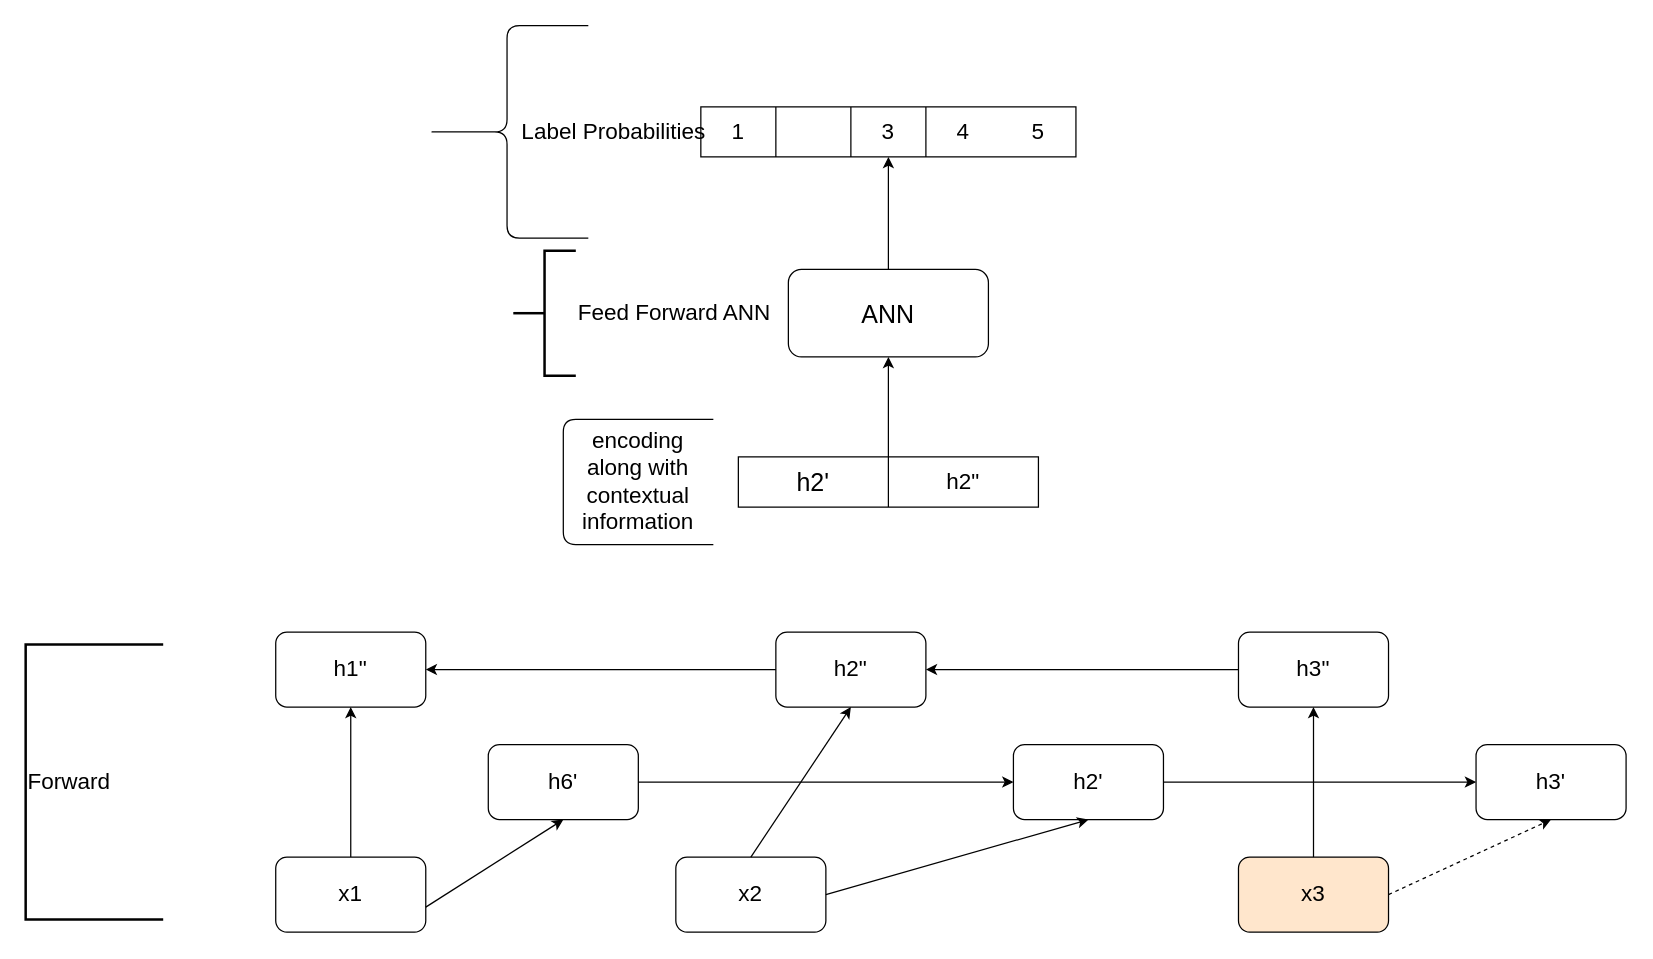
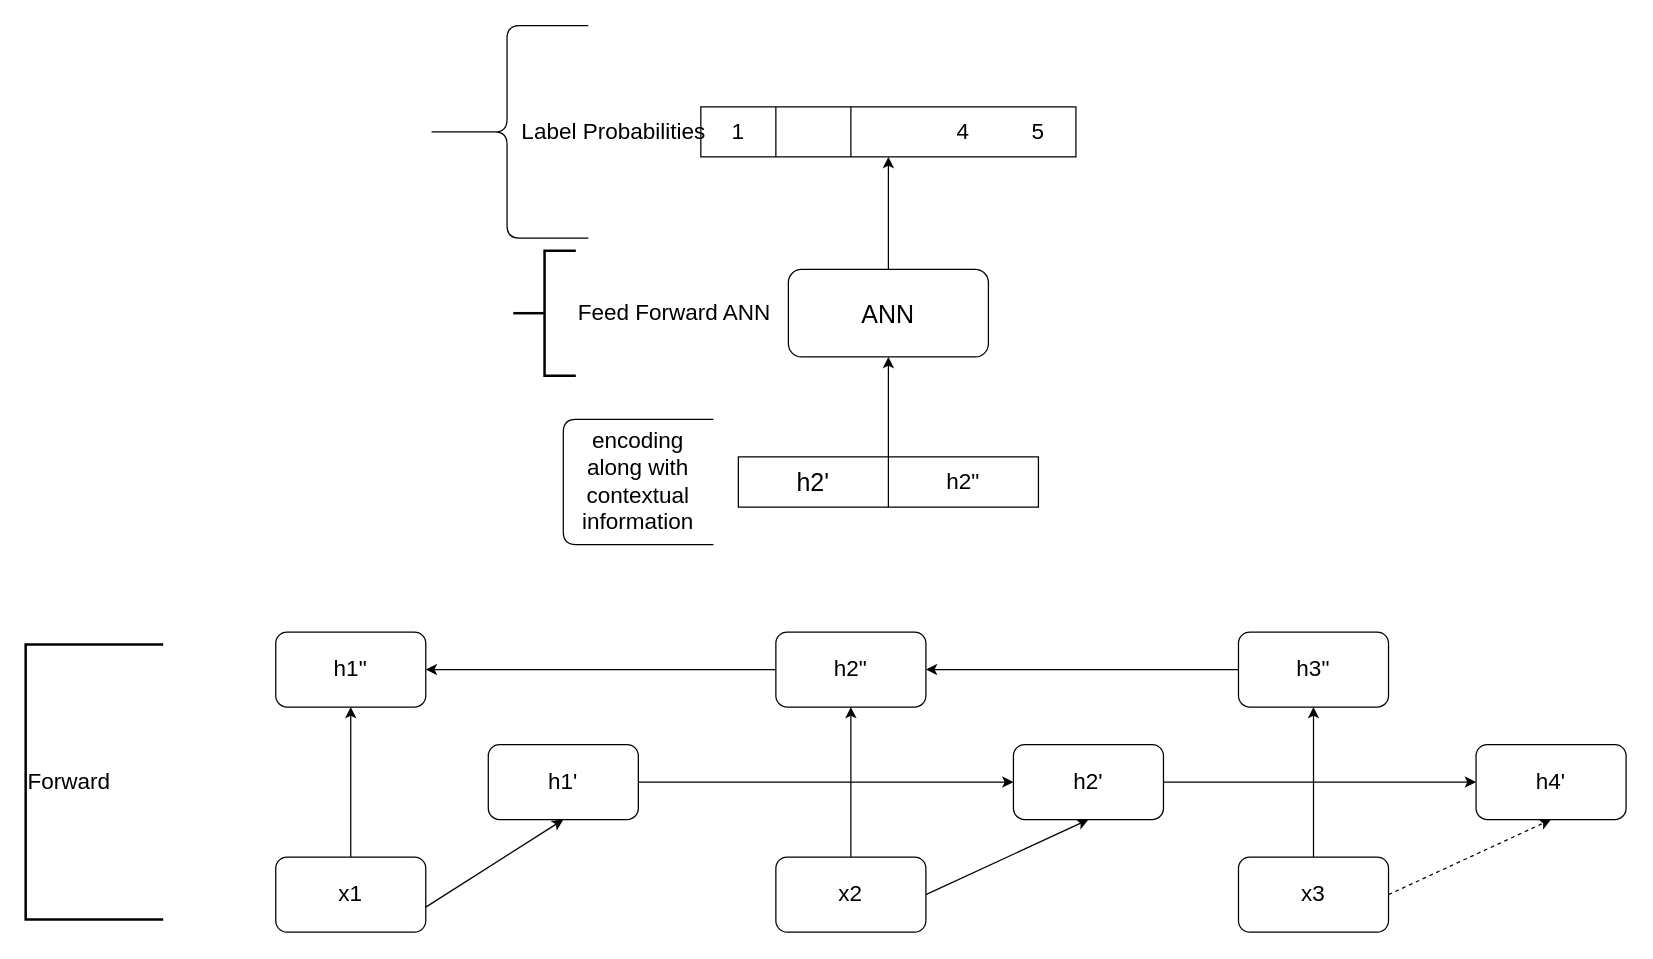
(888, 132) -> none
(563, 782) -> (563, 782)
(1551, 782) -> (1551, 782)
(751, 894) -> (851, 894)
(1313, 894) -> (1313, 894)
